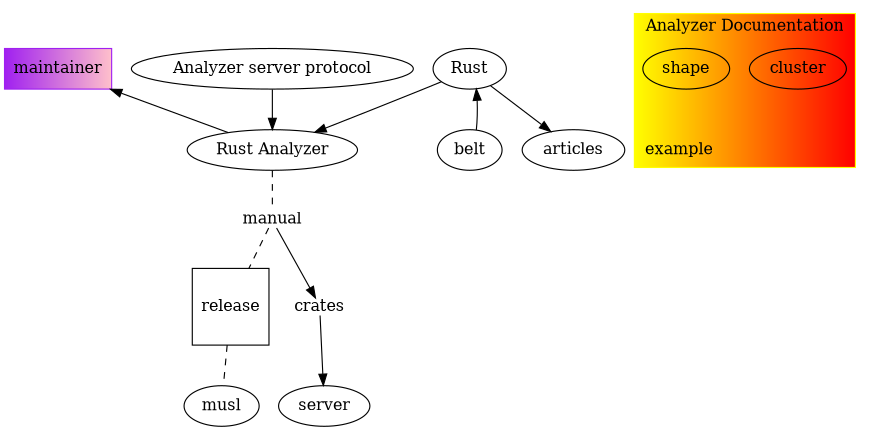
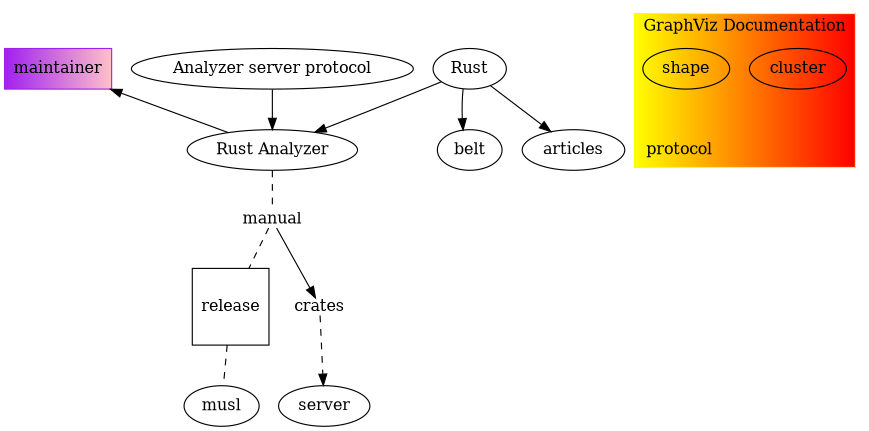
(745, 27) -> (745, 27)
(477, 115) -> (462, 104)
(679, 150) -> (679, 150)
(321, 345) -> (321, 345)
